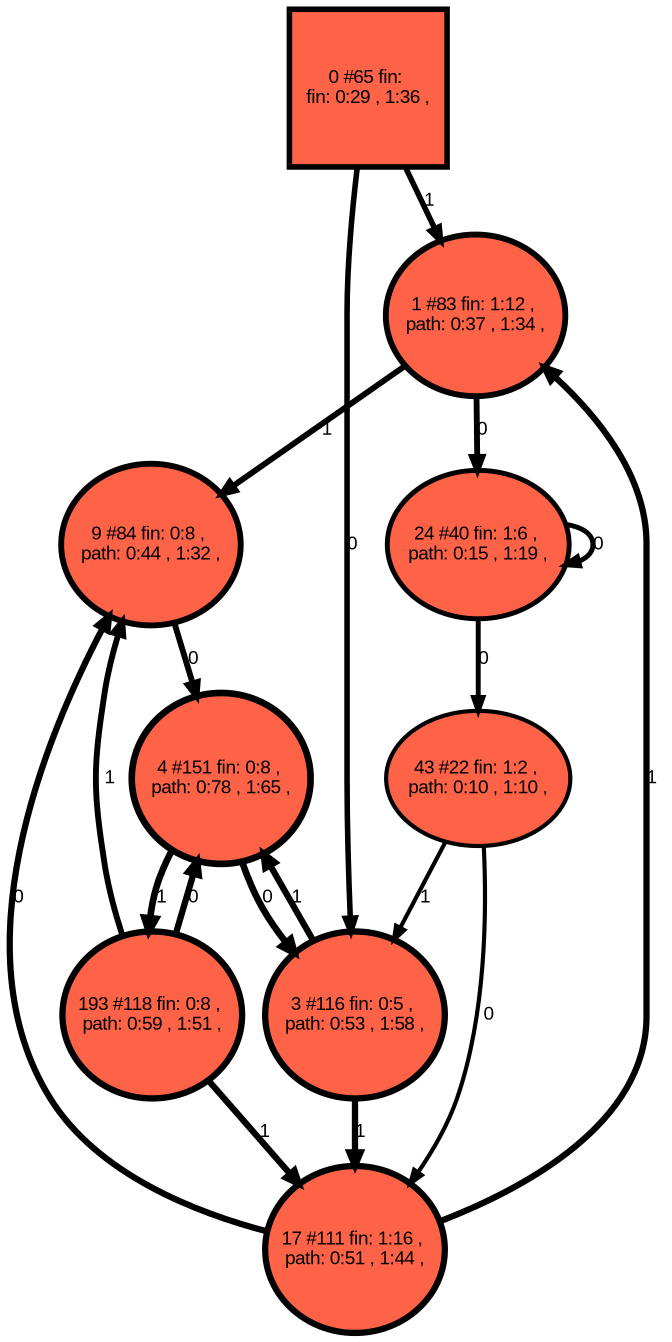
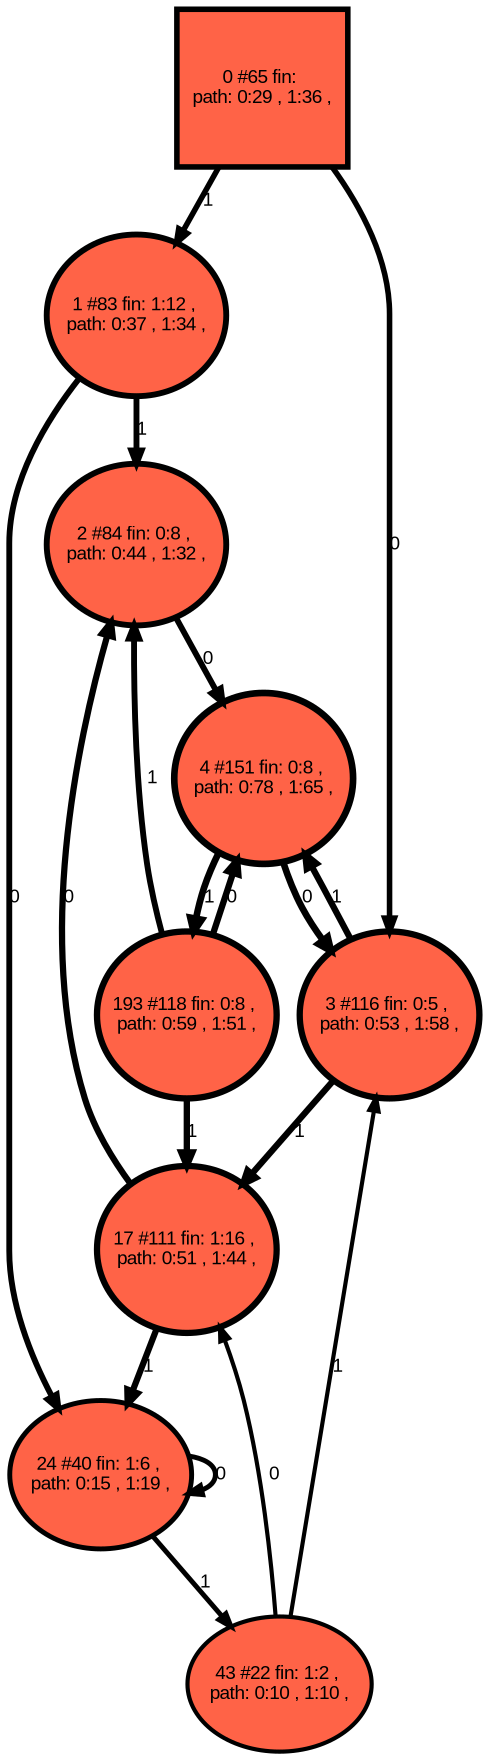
(368, 88) -> (262, 88)
(151, 545) -> (136, 545)
(486, 659) -> (208, 1583)
(647, 836) -> (145, 1360)
